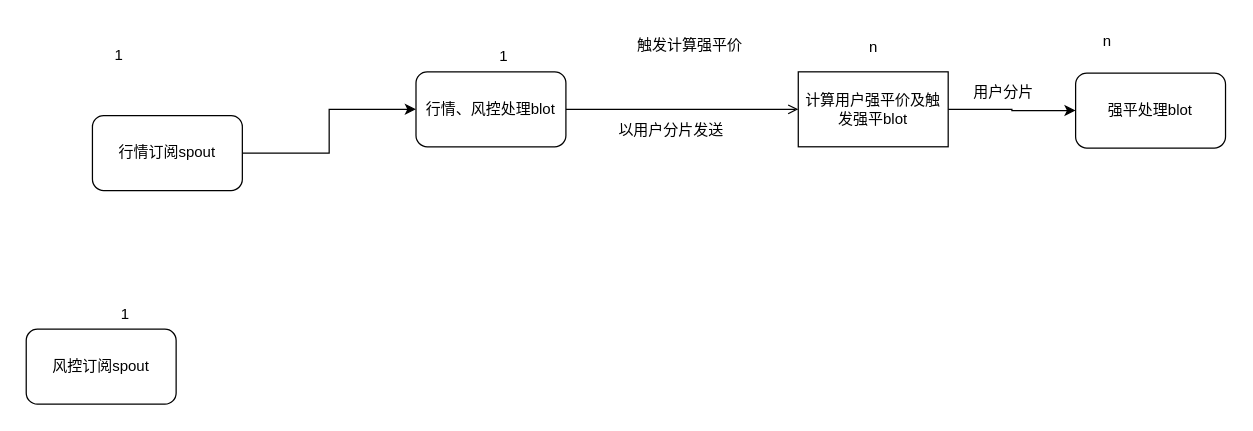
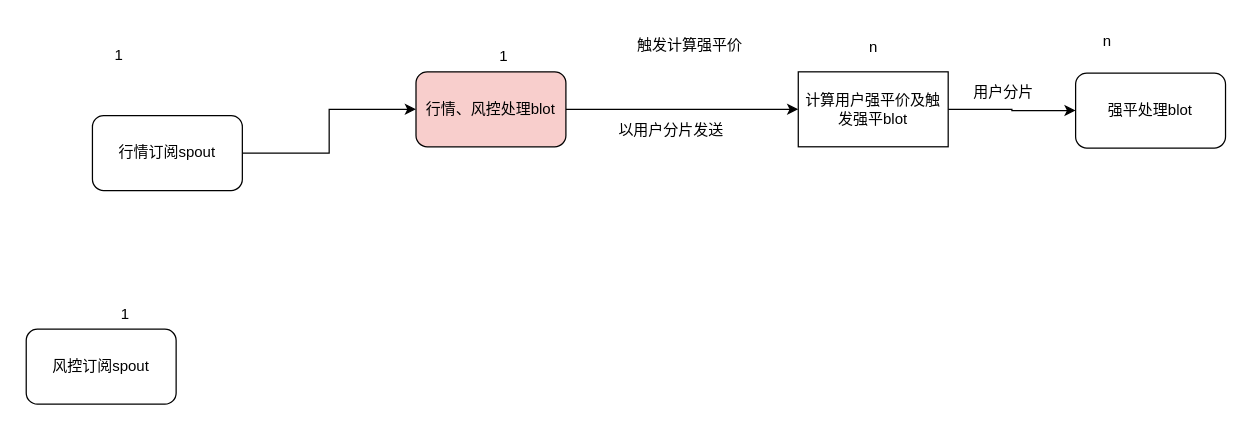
(491, 109) -> (491, 109)
(790, 109) -> (788, 109)
